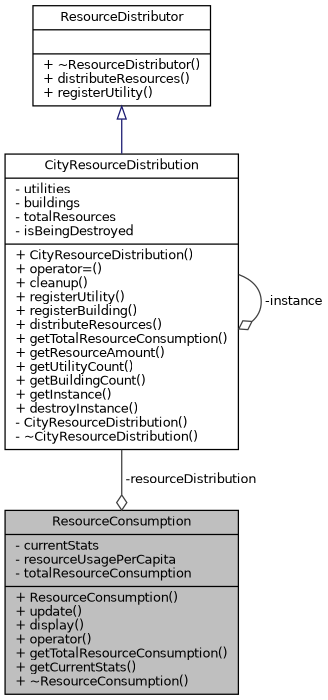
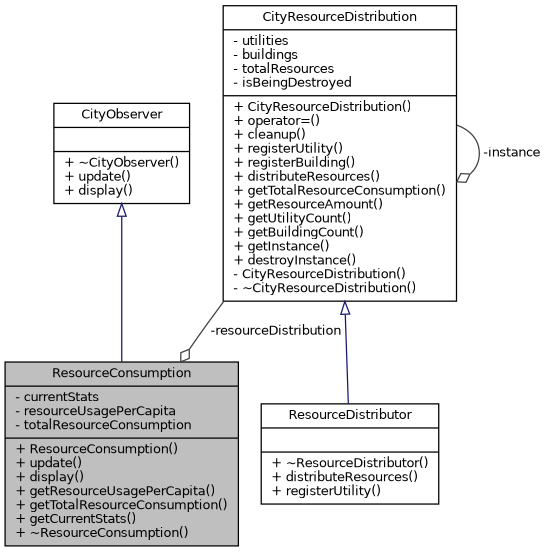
(122, 136) -> (347, 359)
none -> (122, 153)
(54, 640) -> (115, 491)
